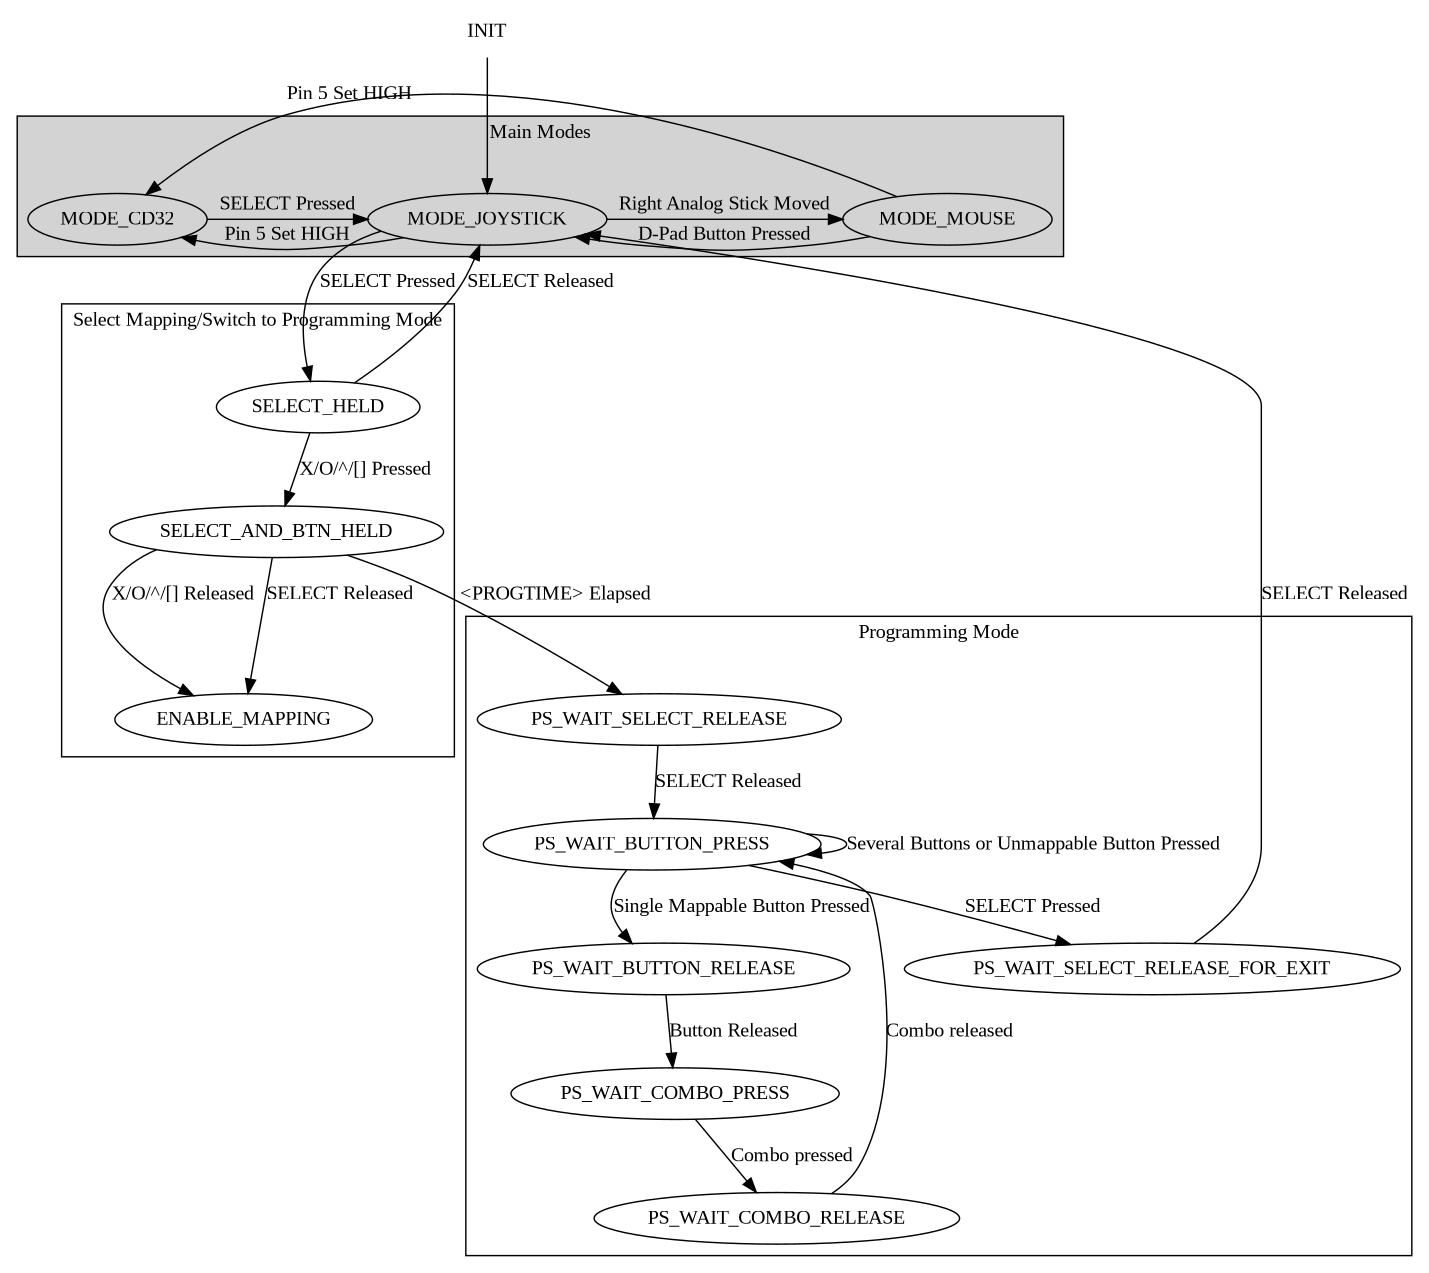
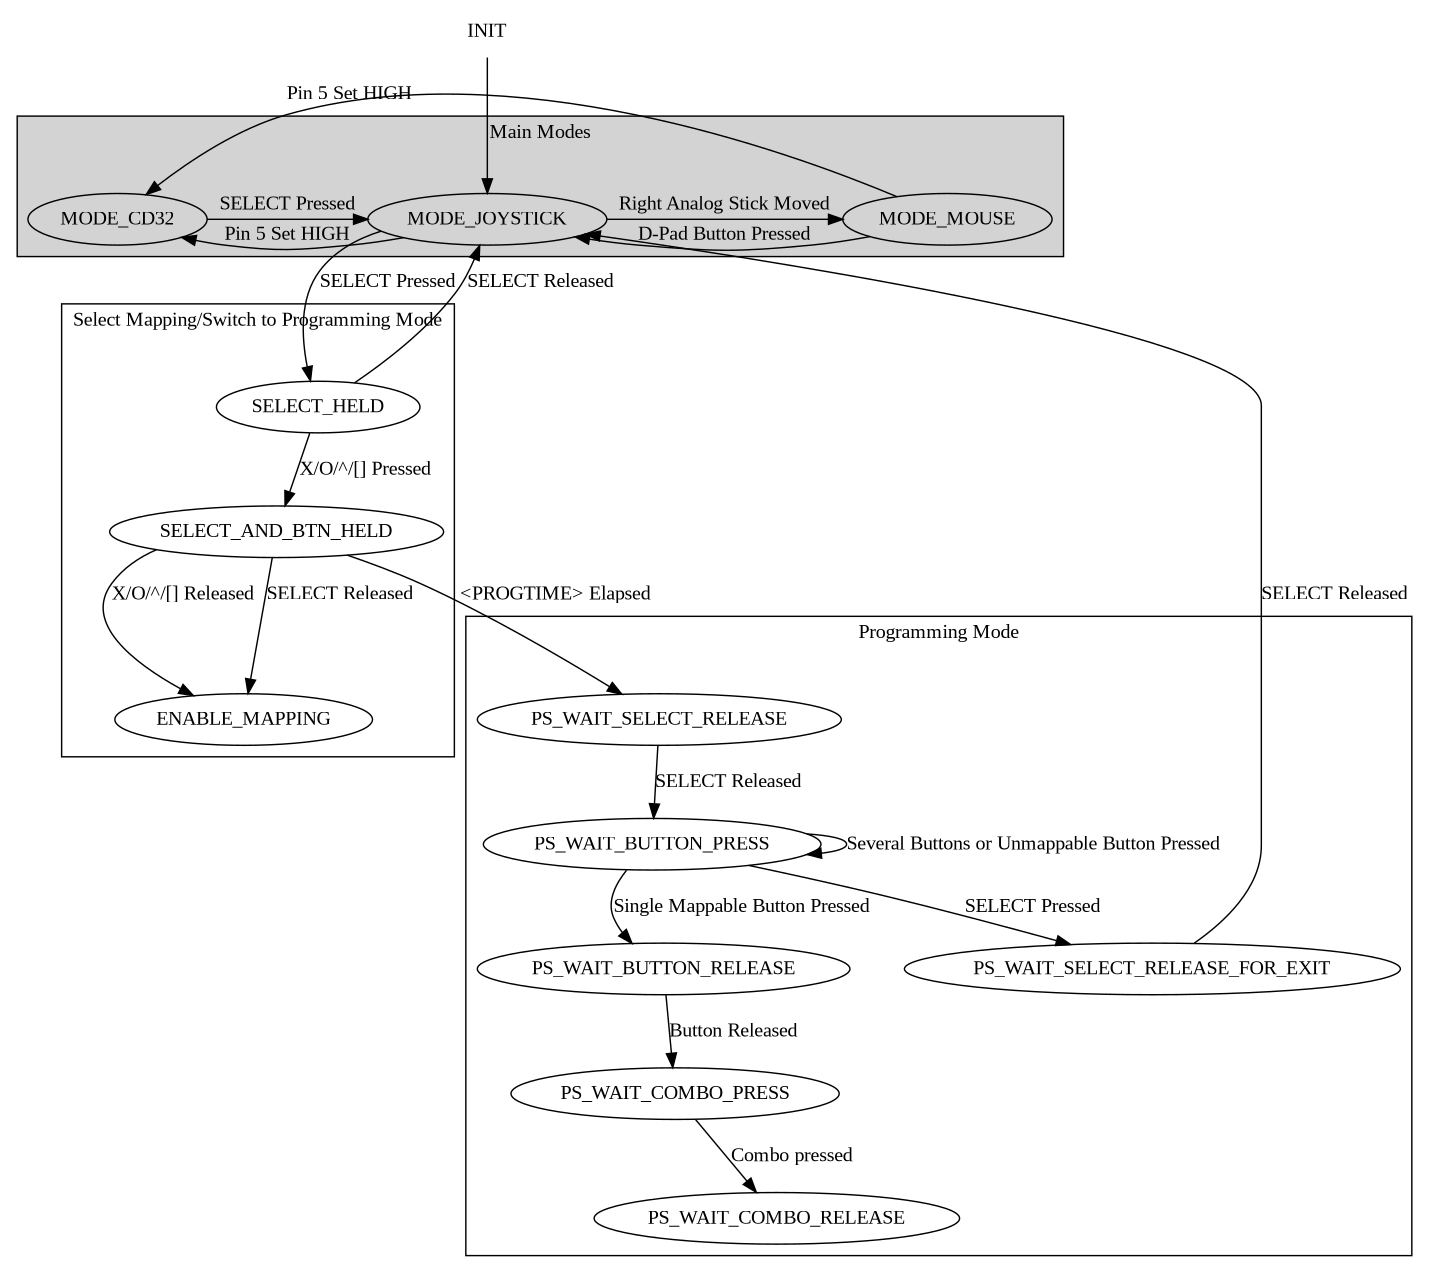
(886, 1010) -> none
